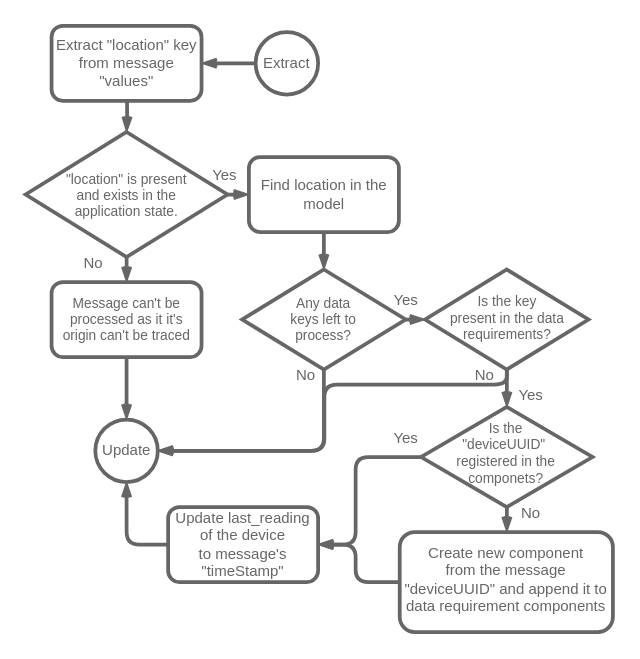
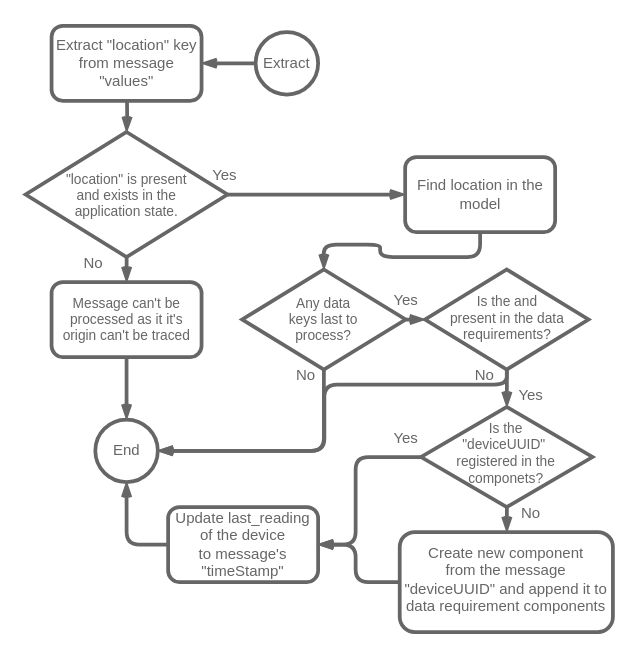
(324, 194) -> (480, 194)
(508, 318) -> (508, 318)
(324, 319) -> (324, 319)
(127, 451) -> (127, 451)
